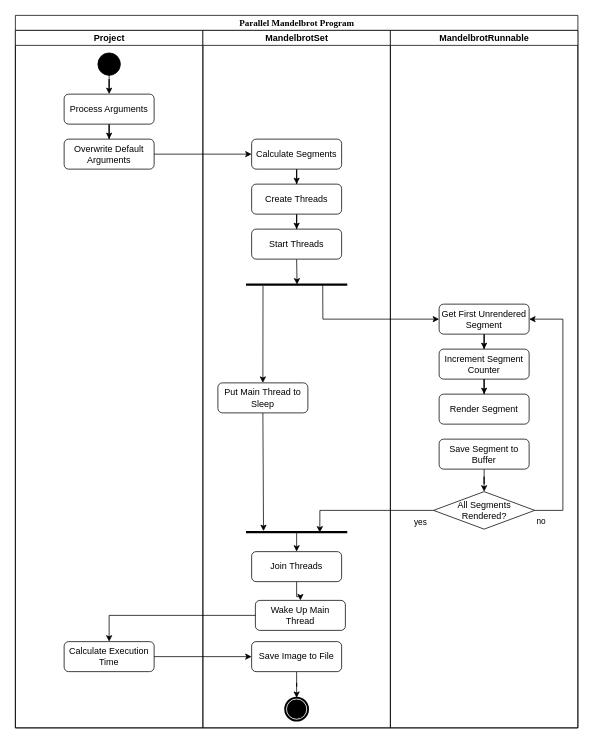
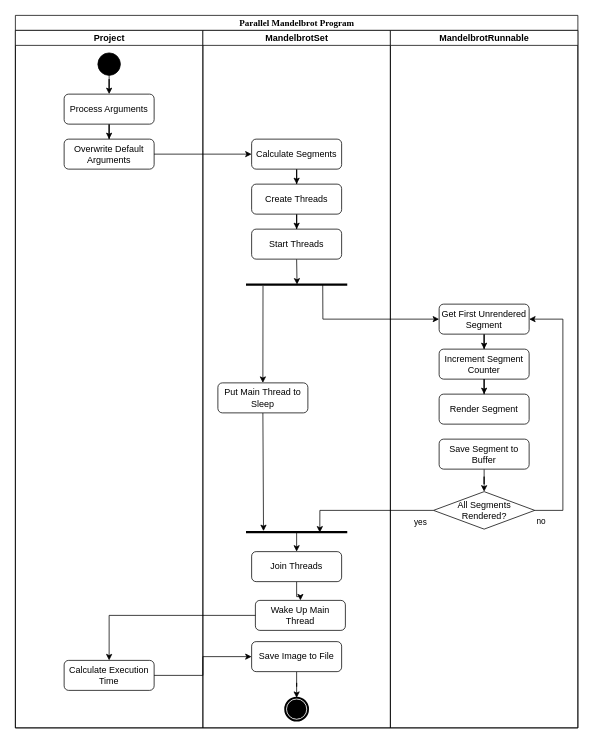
(109, 657) -> (109, 675)
